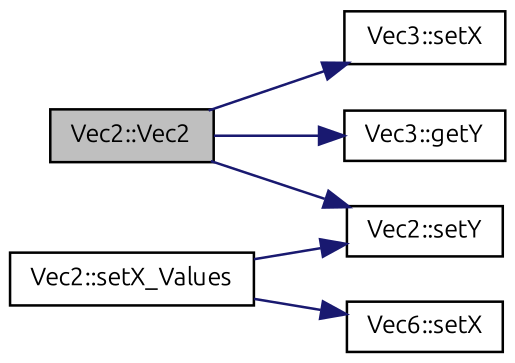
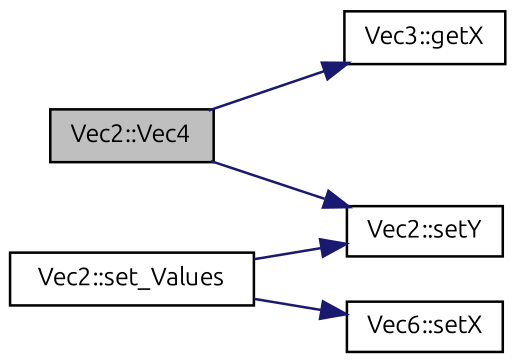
(425, 38) -> (425, 38)
(132, 136) -> (132, 136)
(425, 136) -> none
(132, 279) -> (132, 279)
